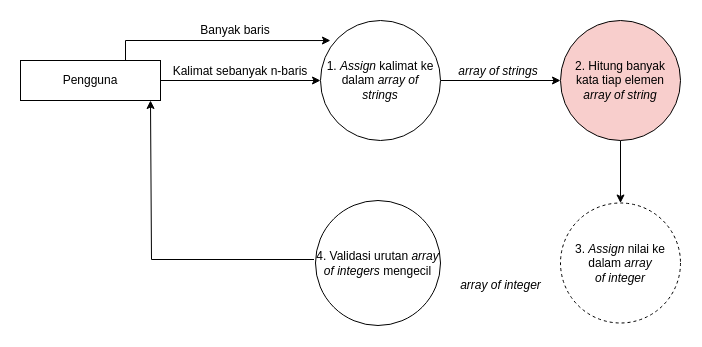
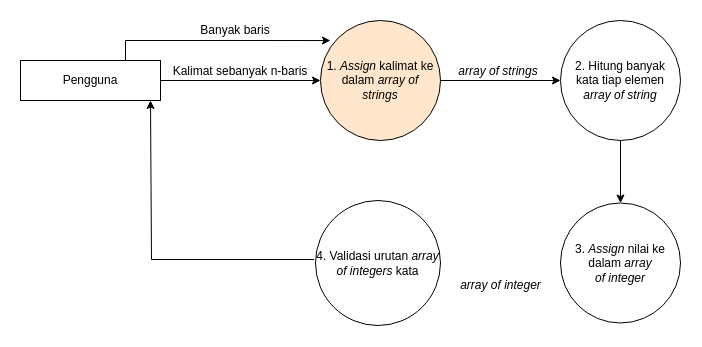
(381, 81) -> (381, 81)
(621, 81) -> (621, 81)
(621, 263) -> (621, 263)
(378, 264) -> (378, 264)
